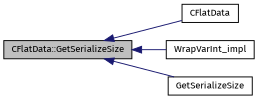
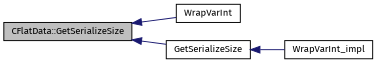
(210, 13) -> (208, 13)
(154, 50) -> (272, 50)
